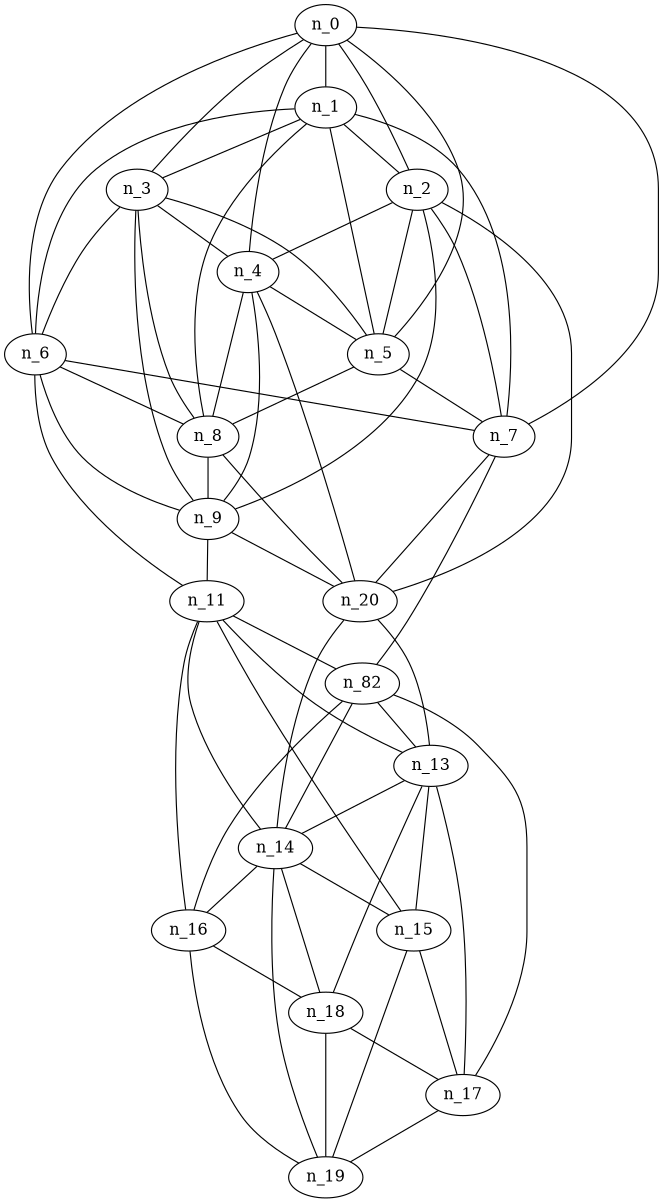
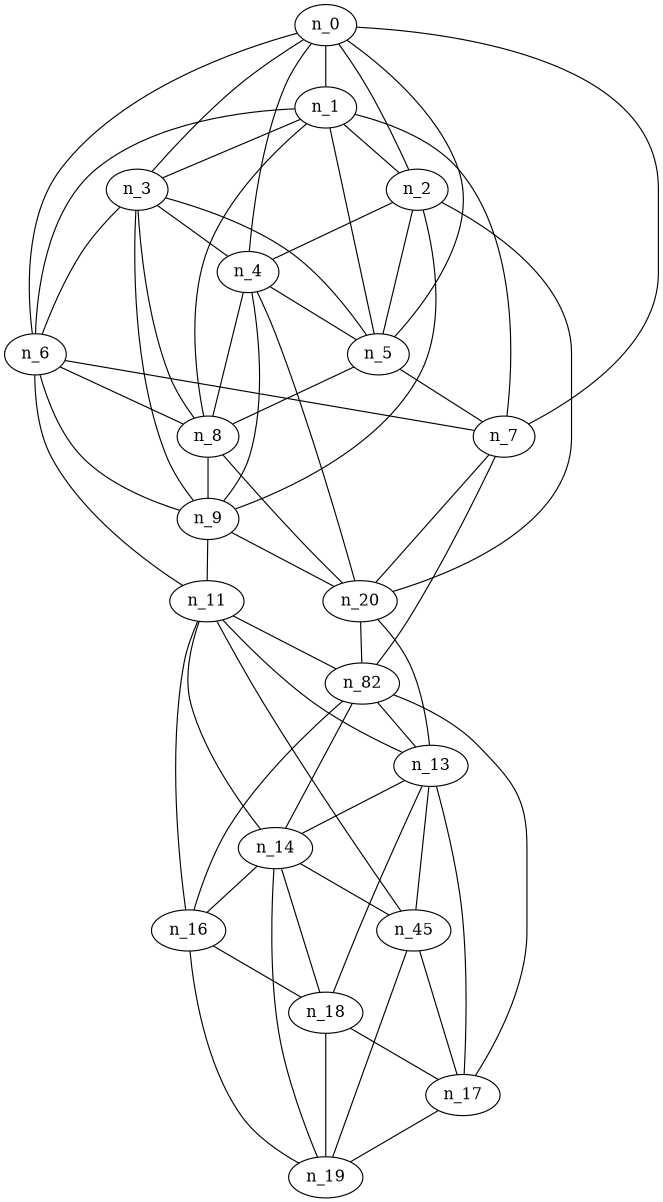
(477, 308) -> none
(296, 719) -> (361, 643)
(414, 930) -> (414, 930)
